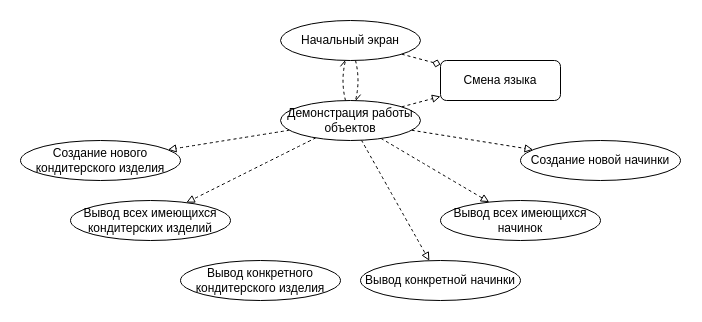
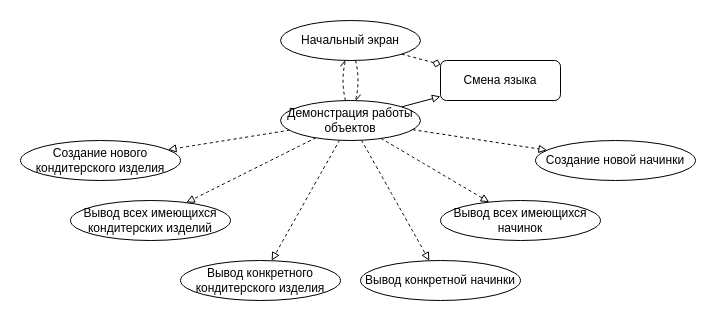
(416, 103) -> (416, 103)
(601, 161) -> (616, 161)
none -> (307, 198)
